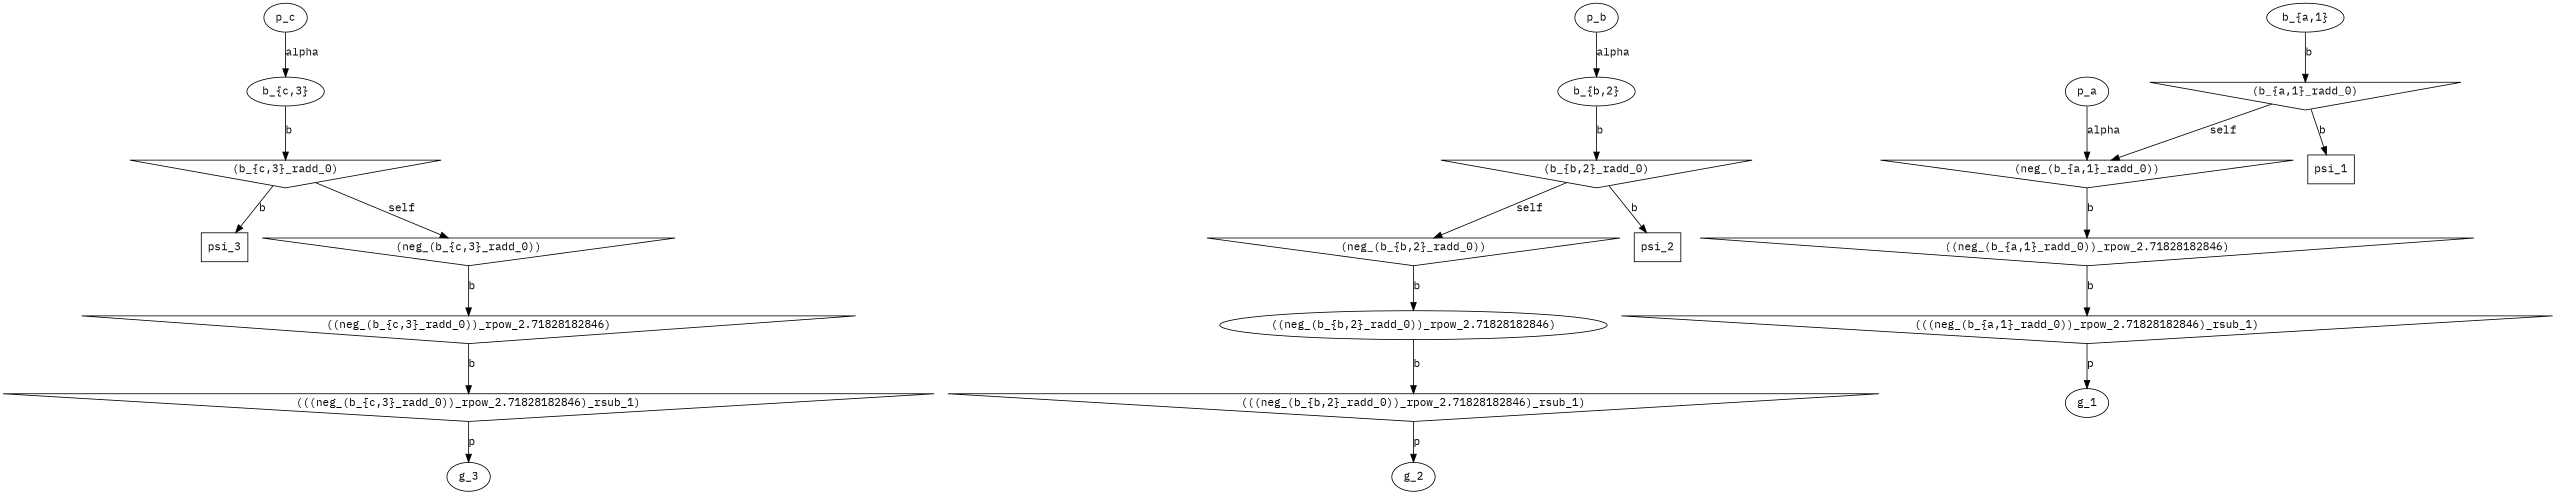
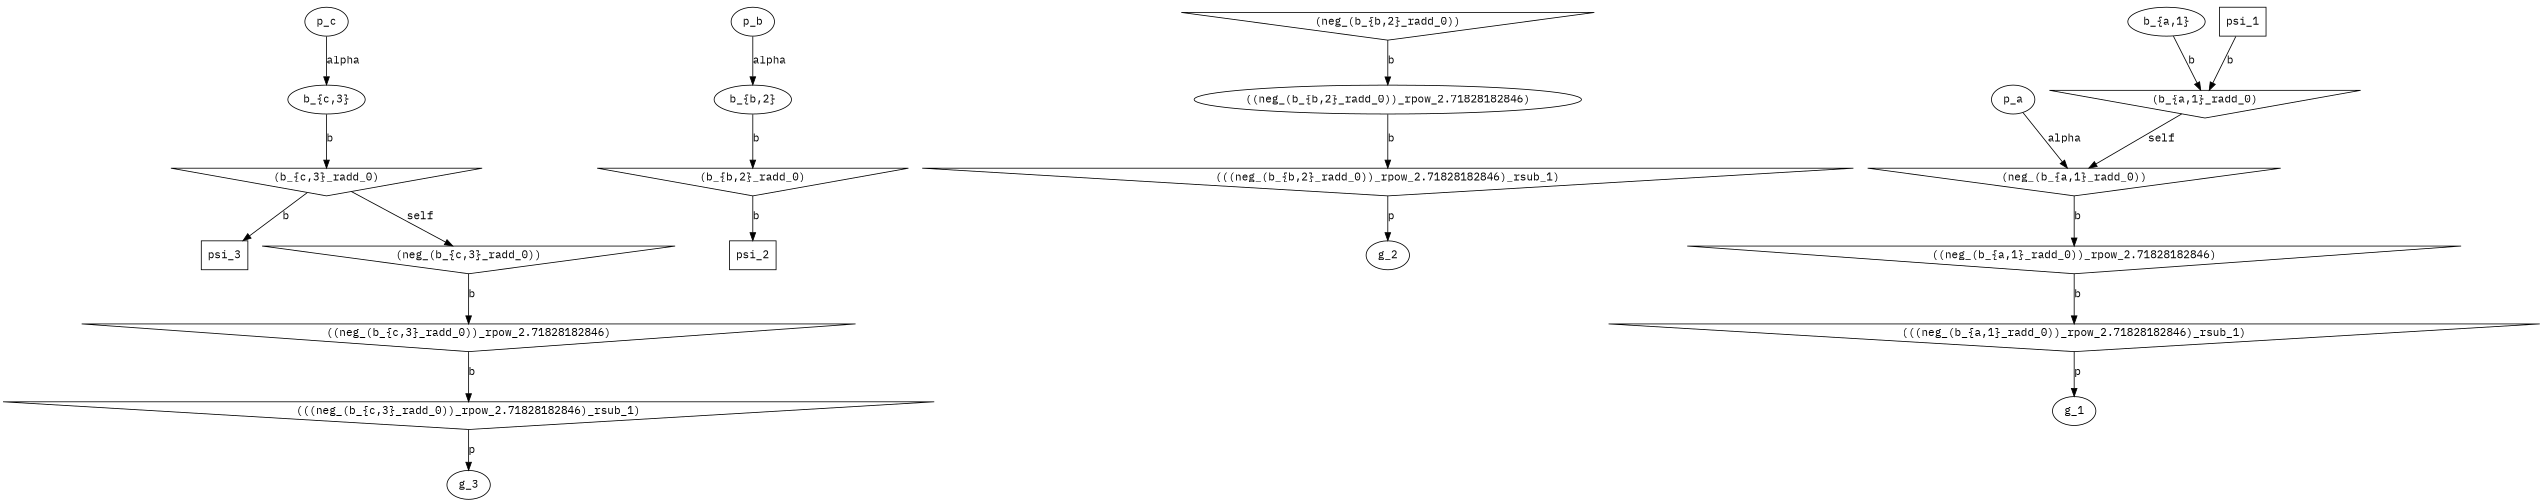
(2317, 128) -> (2224, 60)
(1504, 209) -> none
